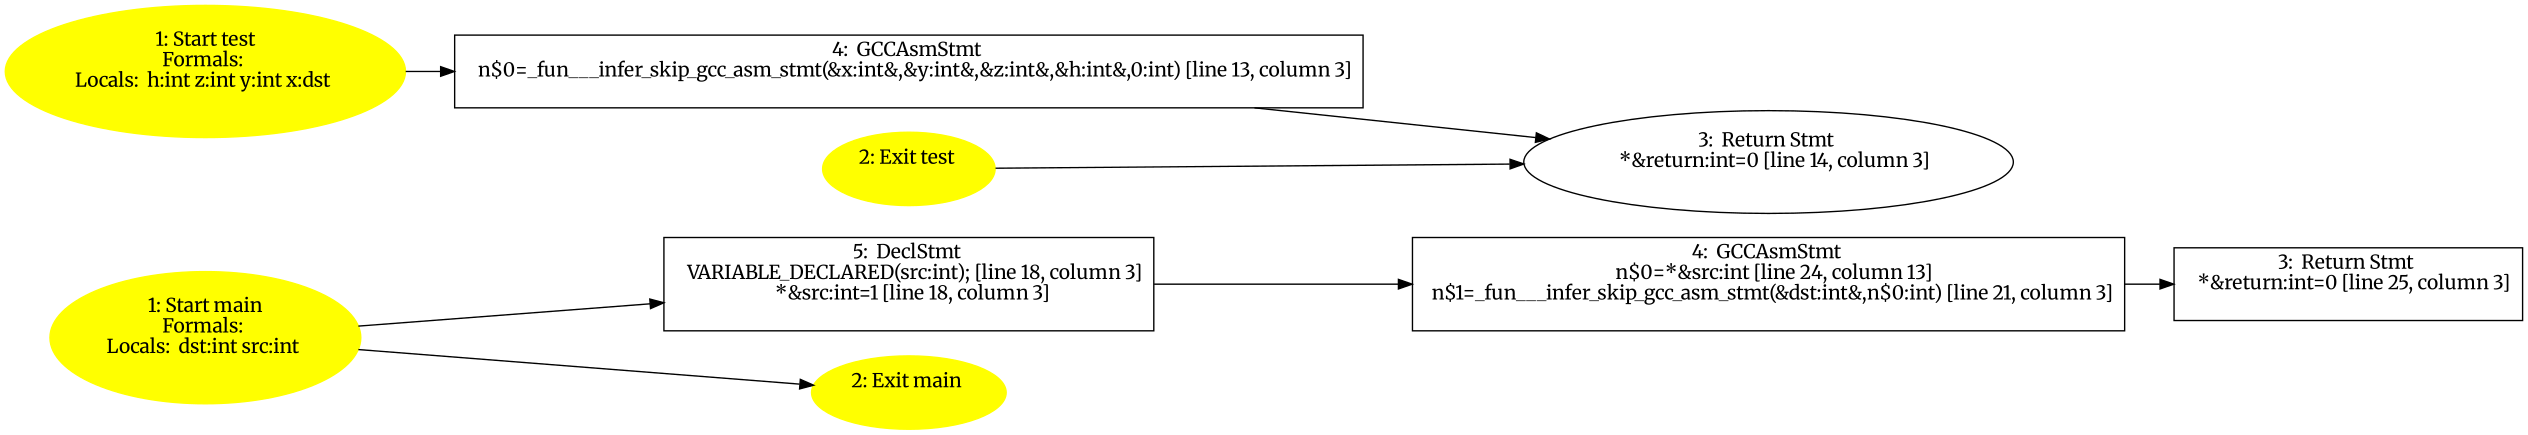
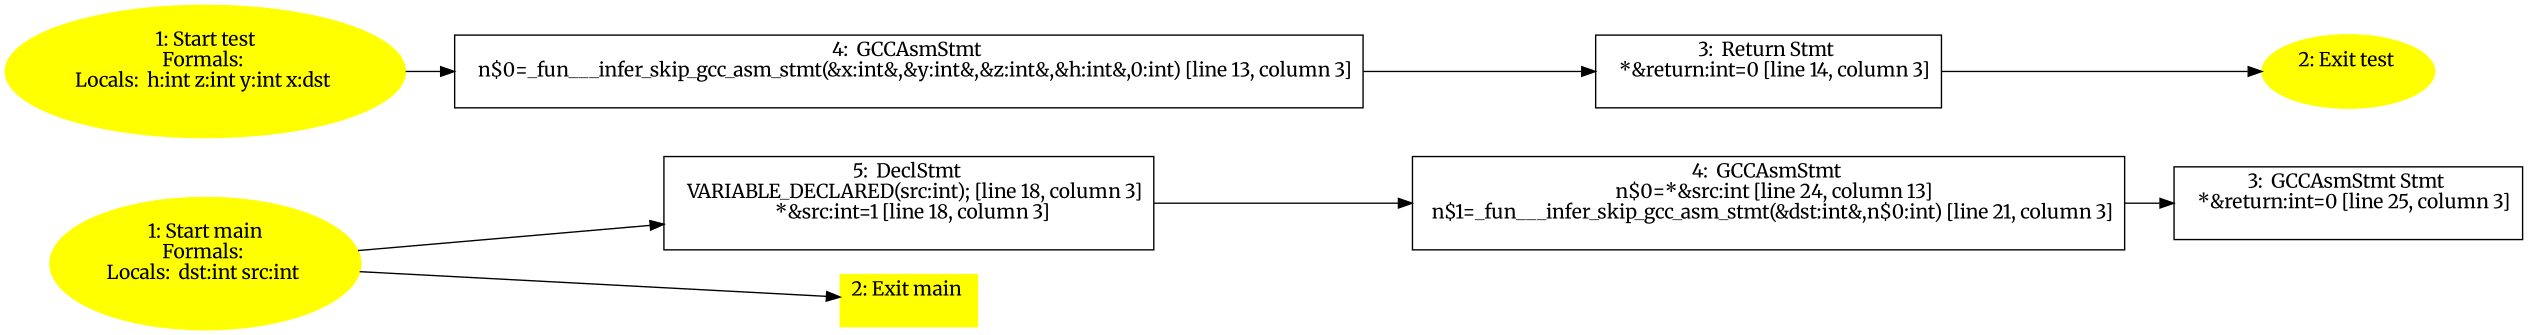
(1769, 162) -> (1769, 71)
(1253, 166) -> (2095, 71)
(2348, 284) -> (2348, 203)
(909, 393) -> (909, 301)
